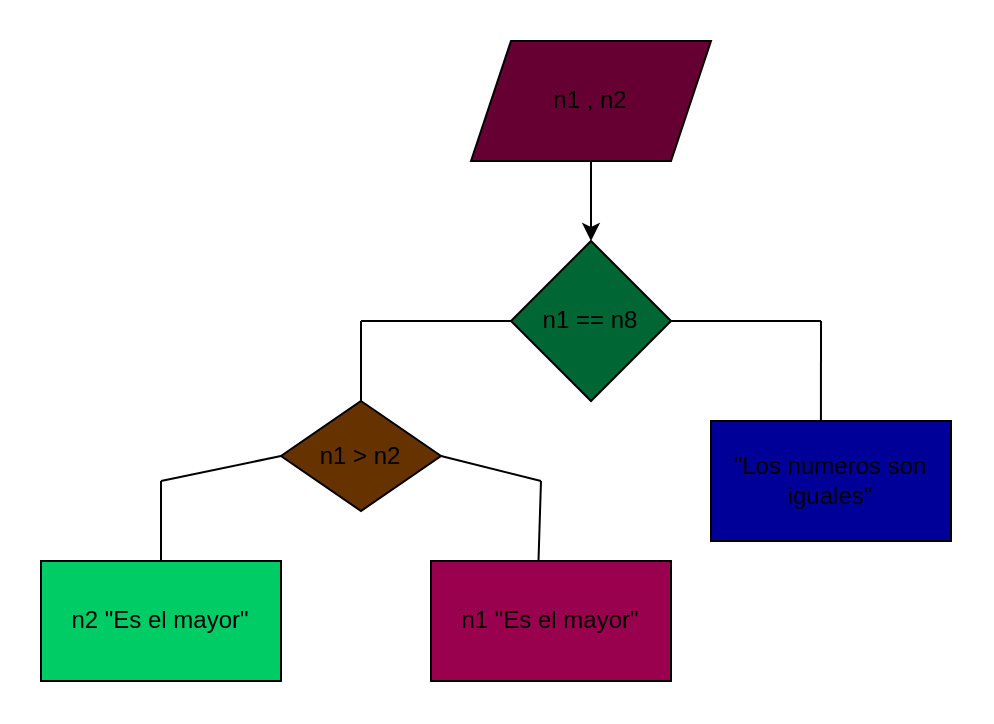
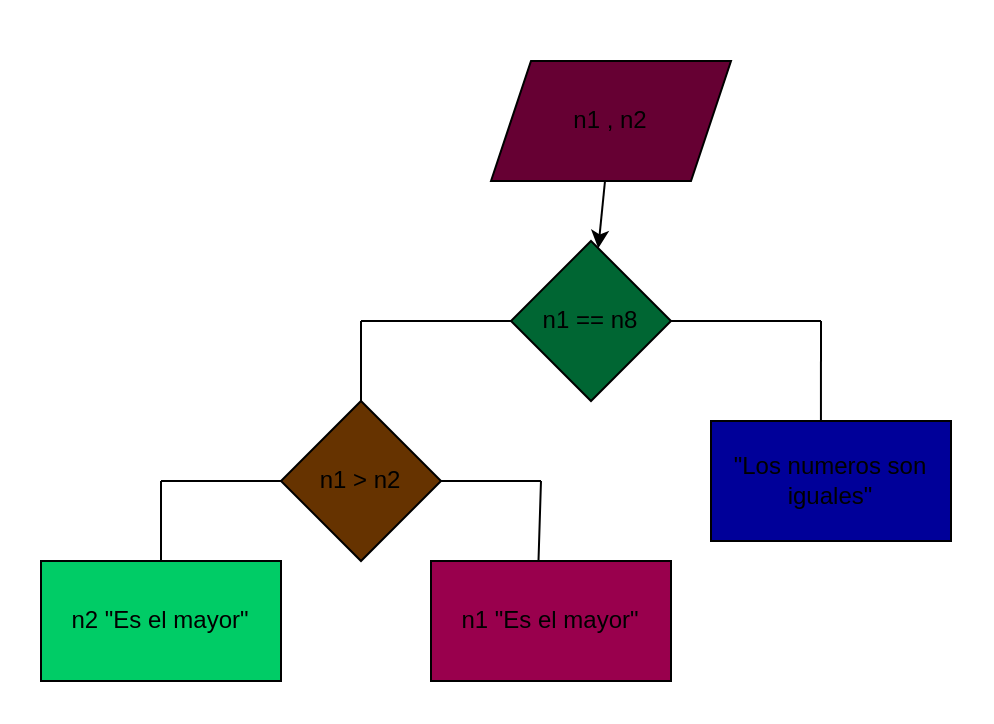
(591, 101) -> (611, 121)
(361, 456) -> (361, 481)
